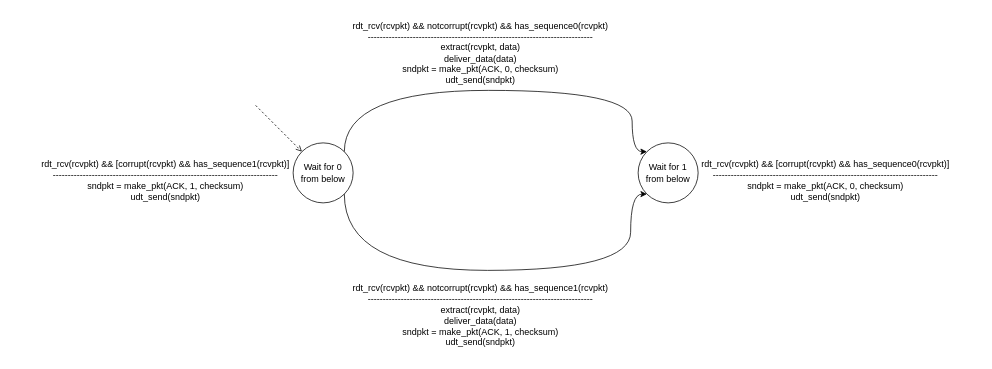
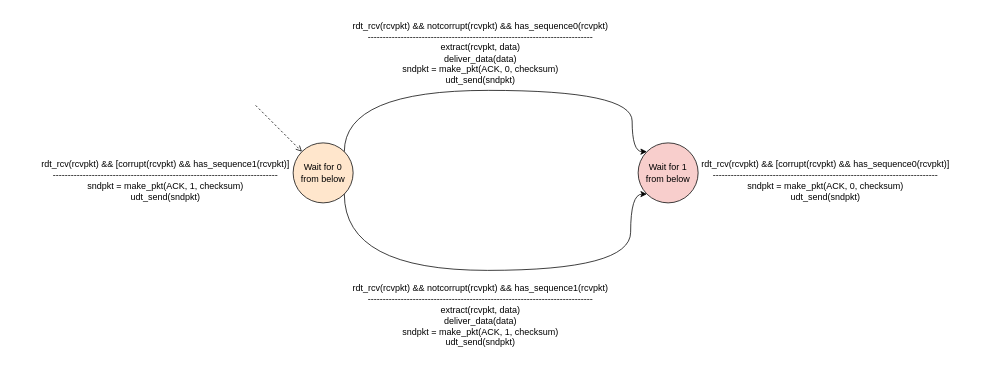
(323, 173) -> (323, 173)
(668, 173) -> (668, 173)
